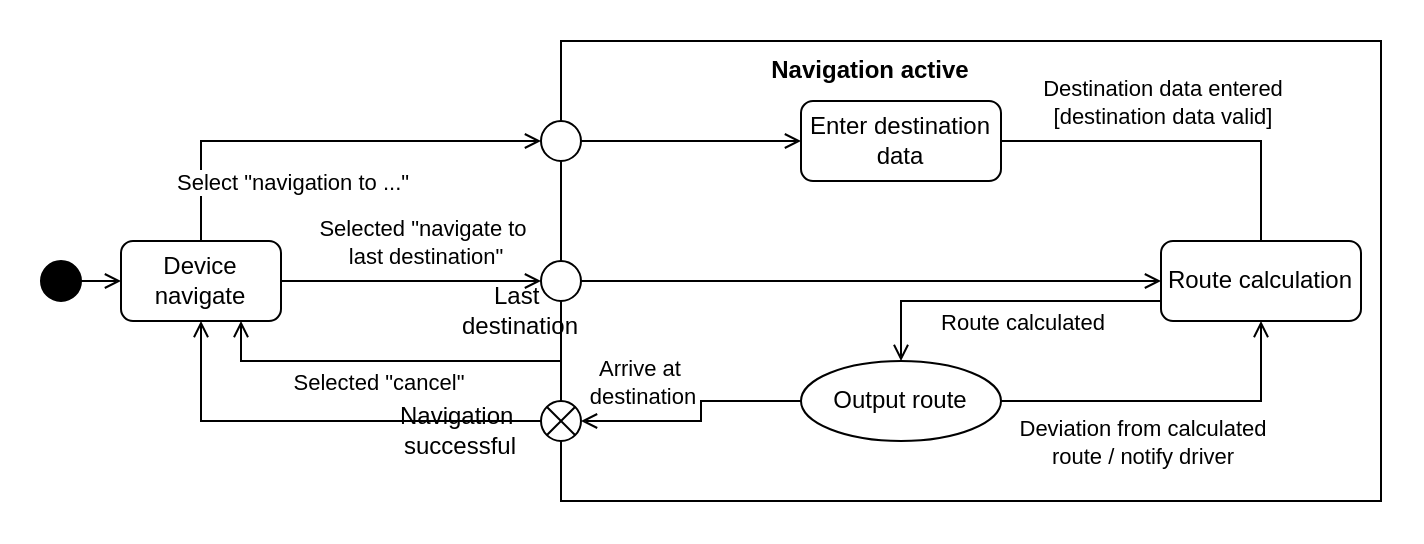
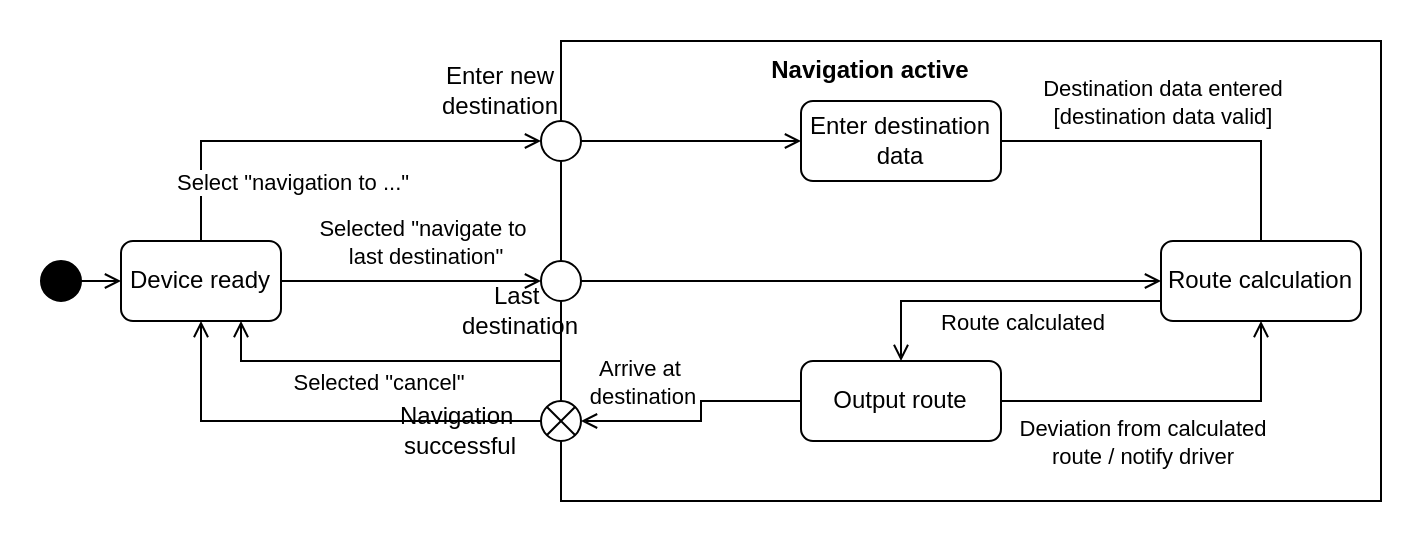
none -> (501, 91)
(201, 281) -> (201, 281)
(901, 401) -> (901, 401)
